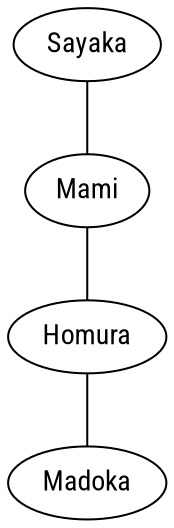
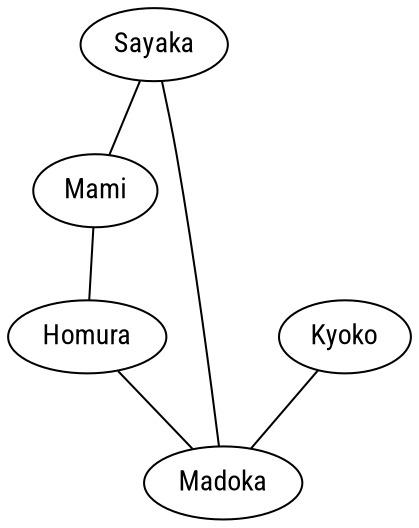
none -> (194, 263)
none -> (345, 337)
